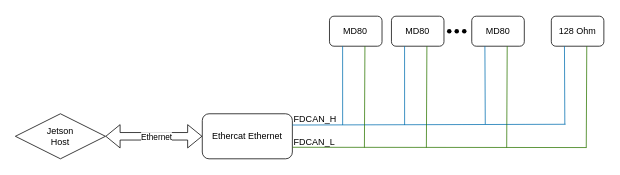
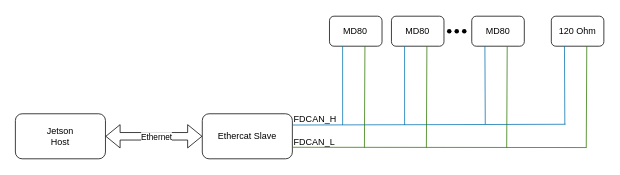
(577, 31) -> (577, 31)
(60, 136) -> (60, 136)
(247, 136) -> (247, 136)
